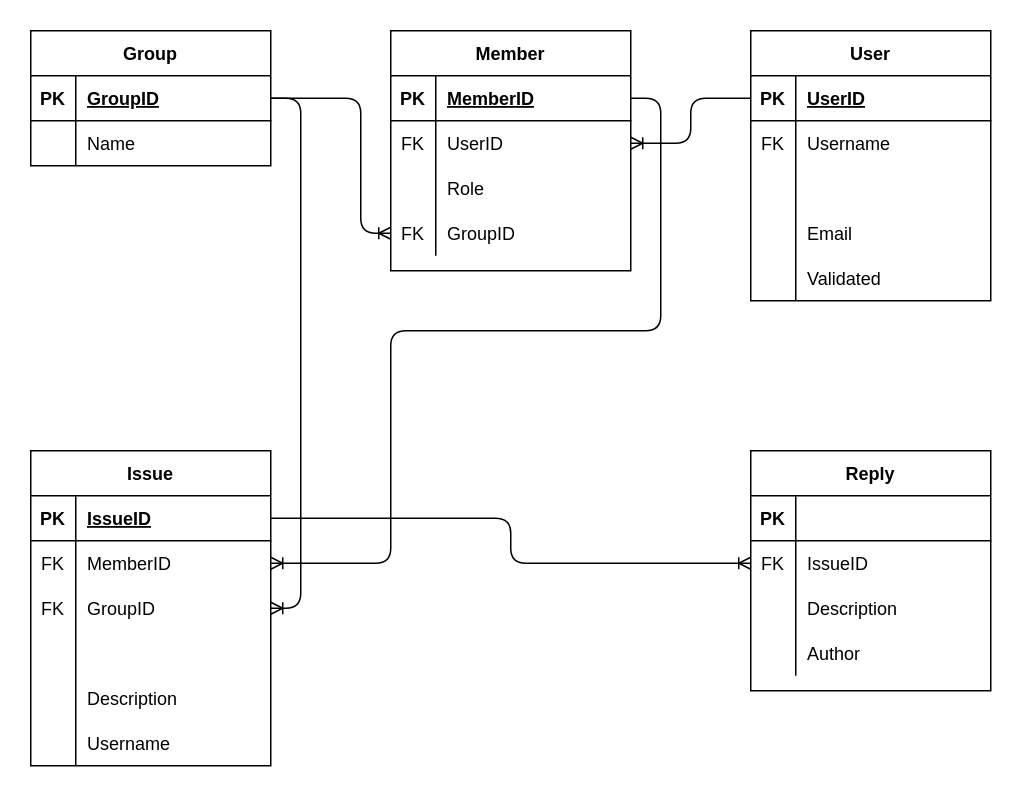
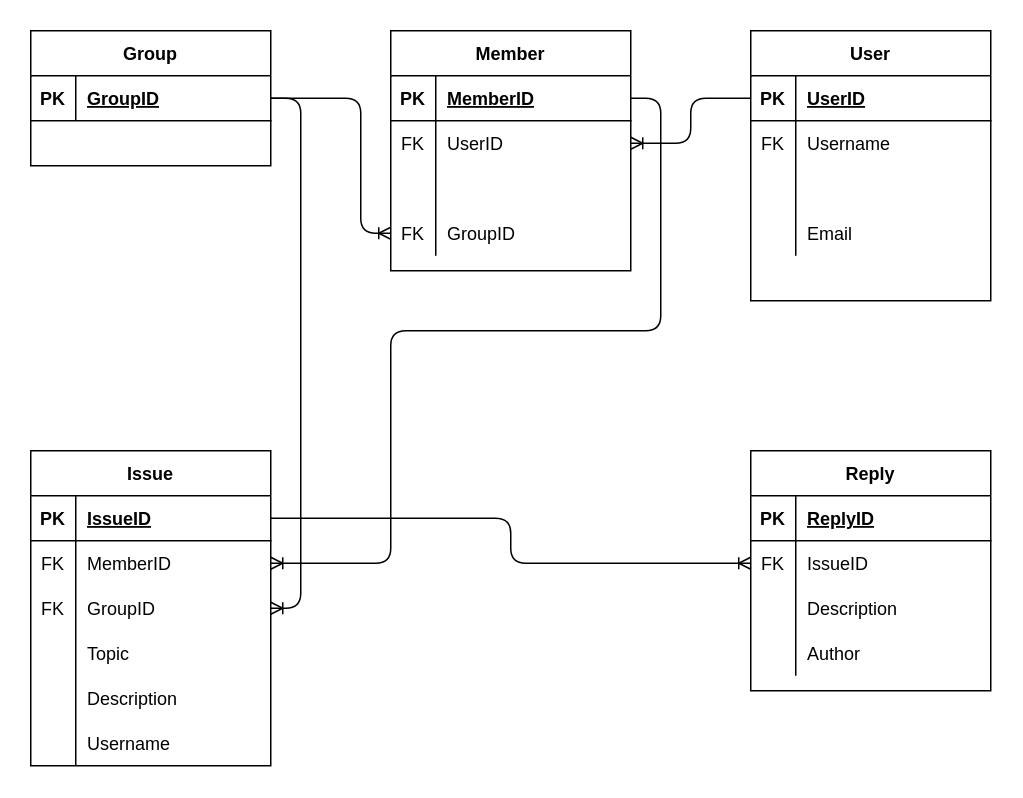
(173, 143) -> none
(533, 188) -> none
(893, 278) -> none
none -> (893, 518)
none -> (173, 653)
